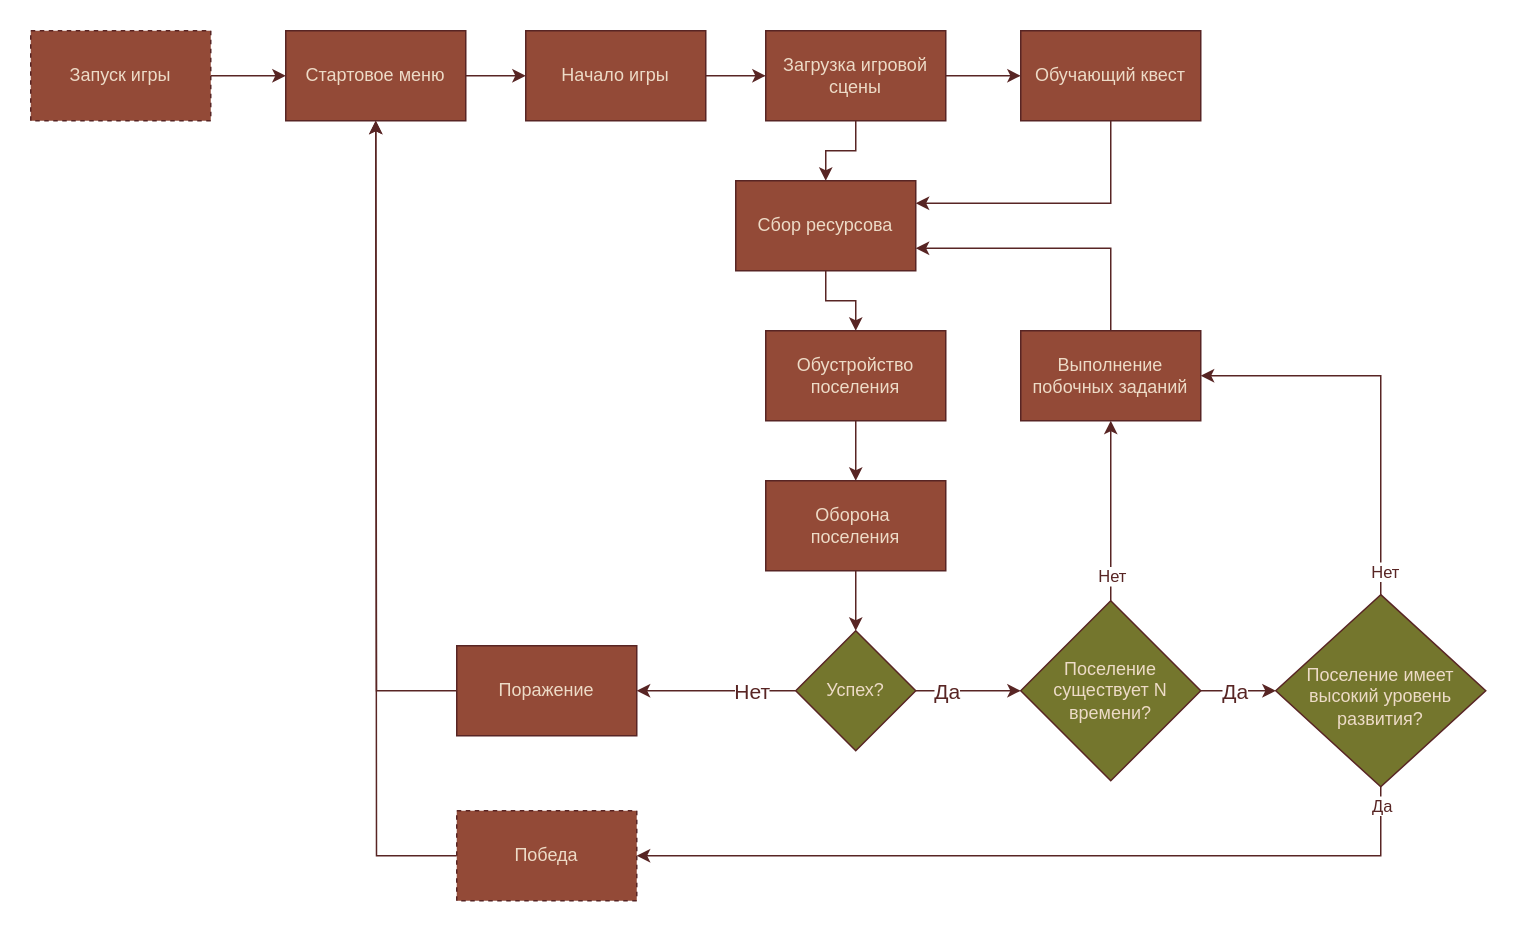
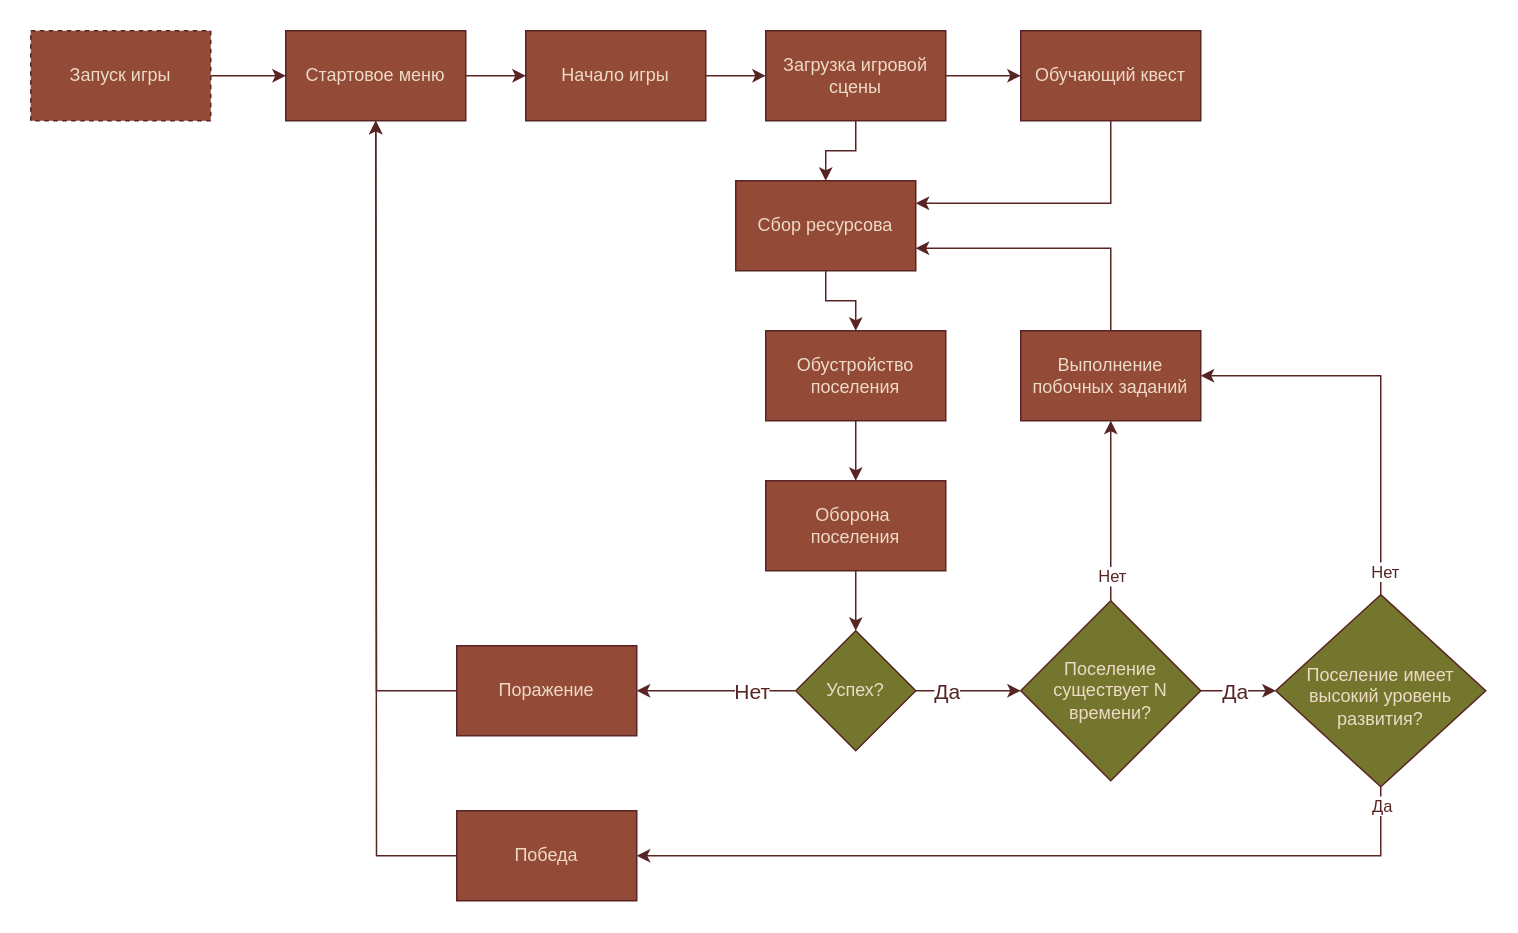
(547, 856) -> (547, 856)
